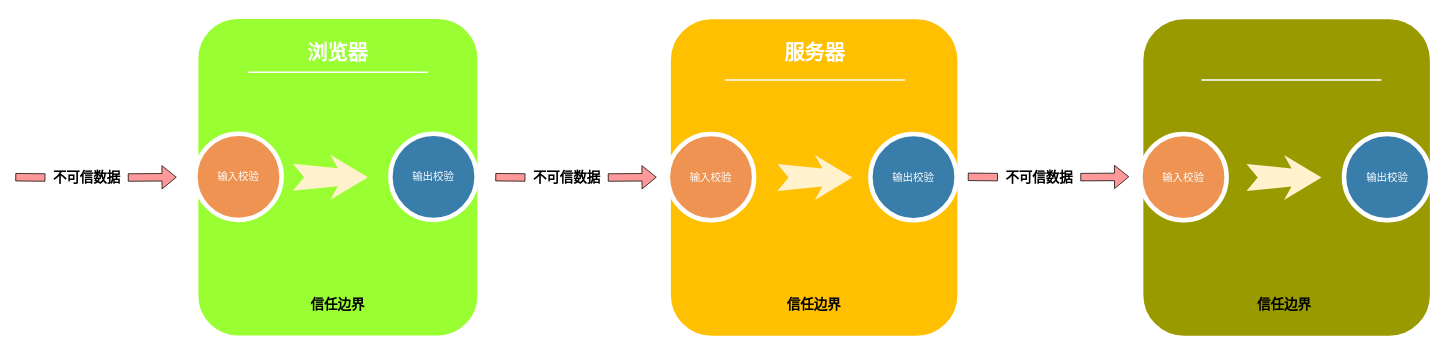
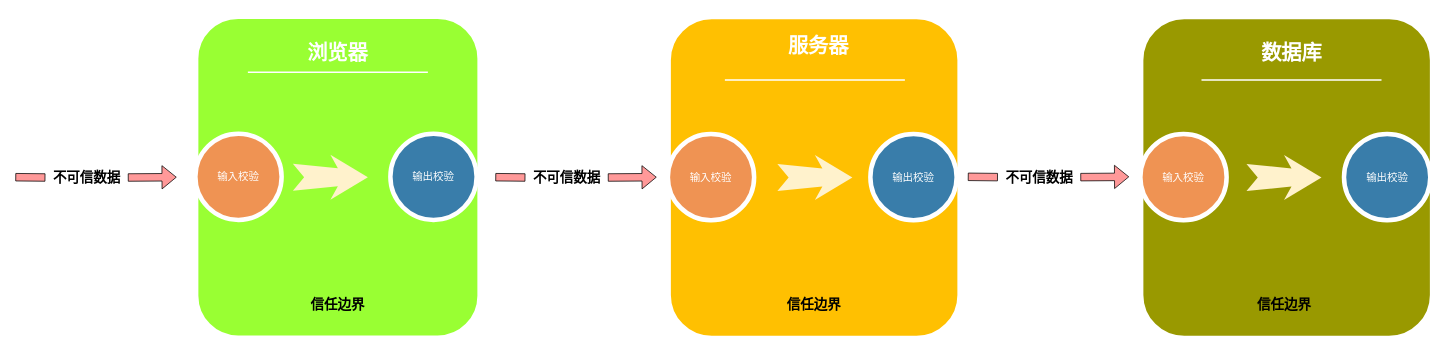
(815, 54) -> (819, 46)
none -> (1292, 54)
